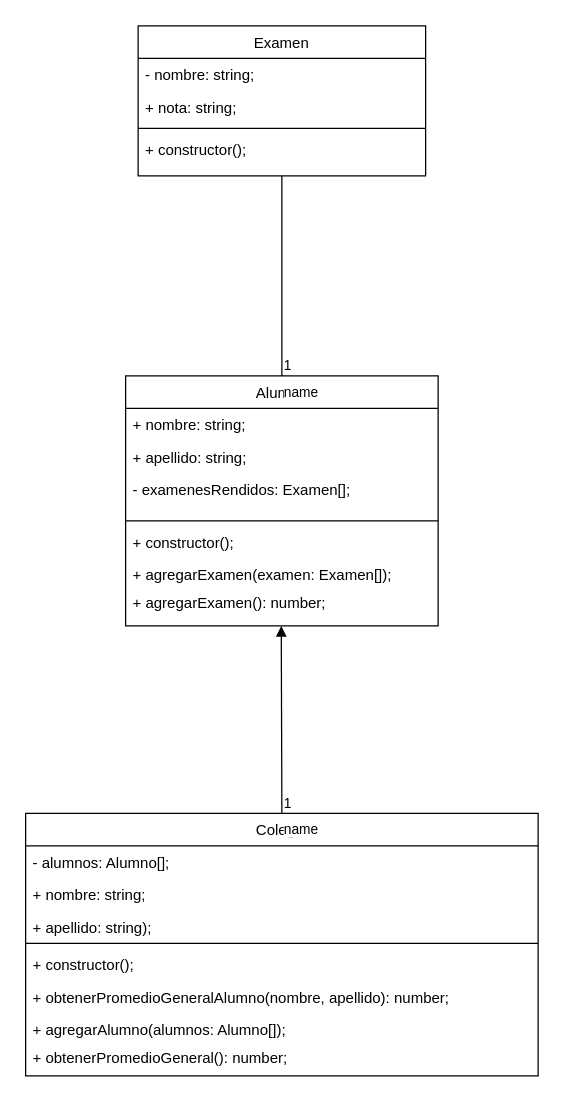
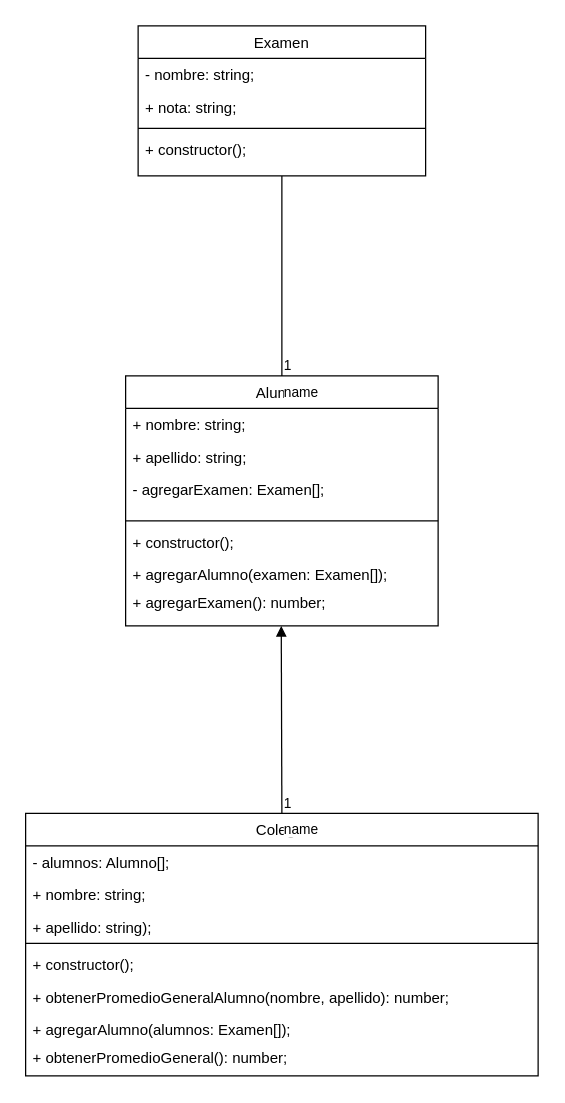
(245, 491) -> (235, 491)
(268, 575) -> (266, 575)
(166, 1030) -> (168, 1030)
